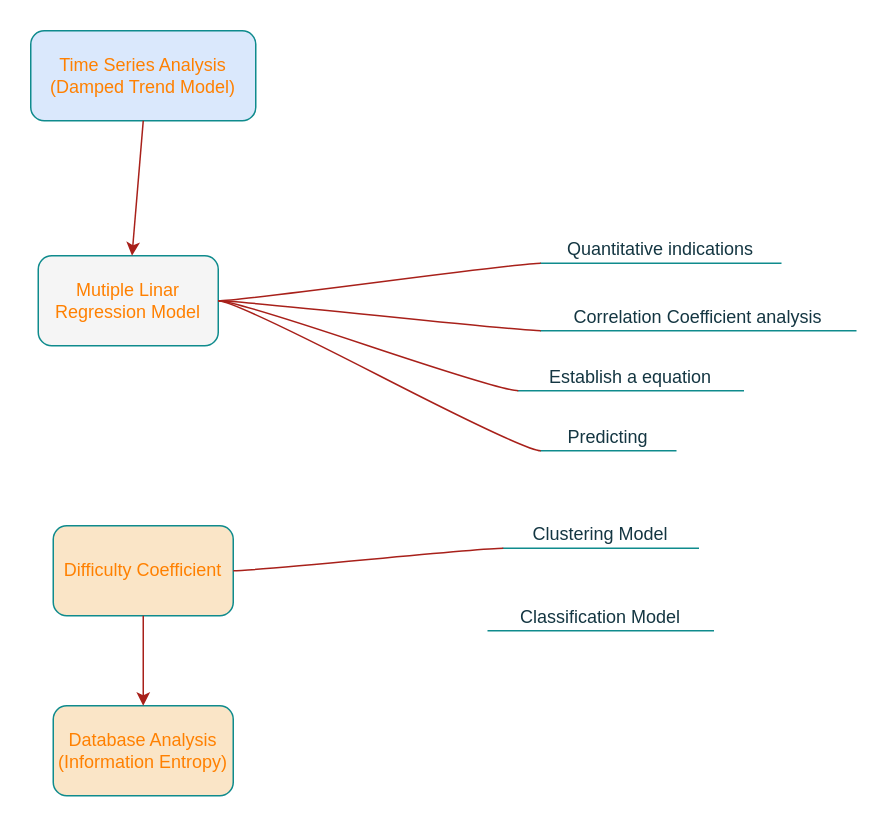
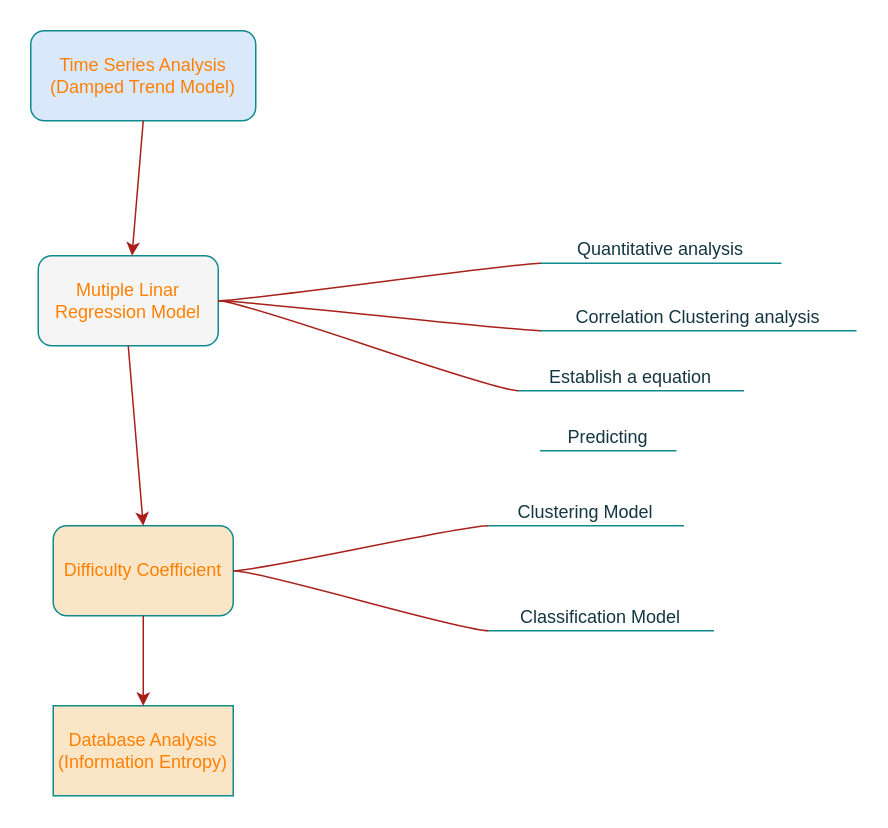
(661, 248) -> (661, 248)
(698, 315) -> (698, 315)
(385, 379) -> none
none -> (135, 430)
(601, 526) -> (586, 503)
none -> (365, 602)
(143, 751) -> (143, 751)
